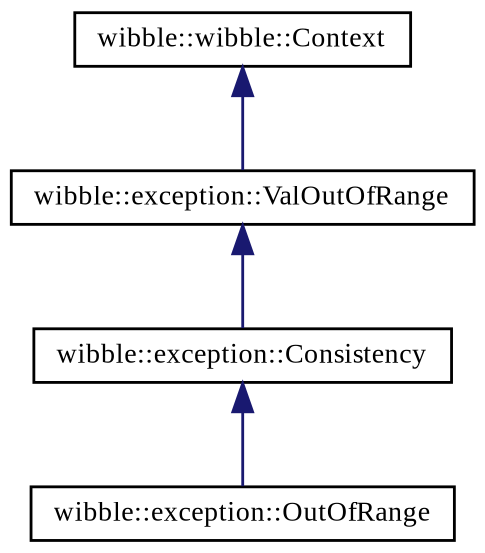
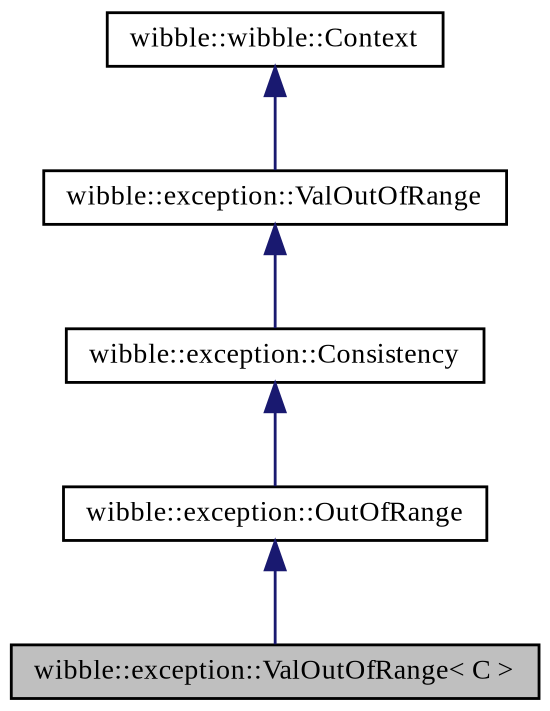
none -> (275, 672)
